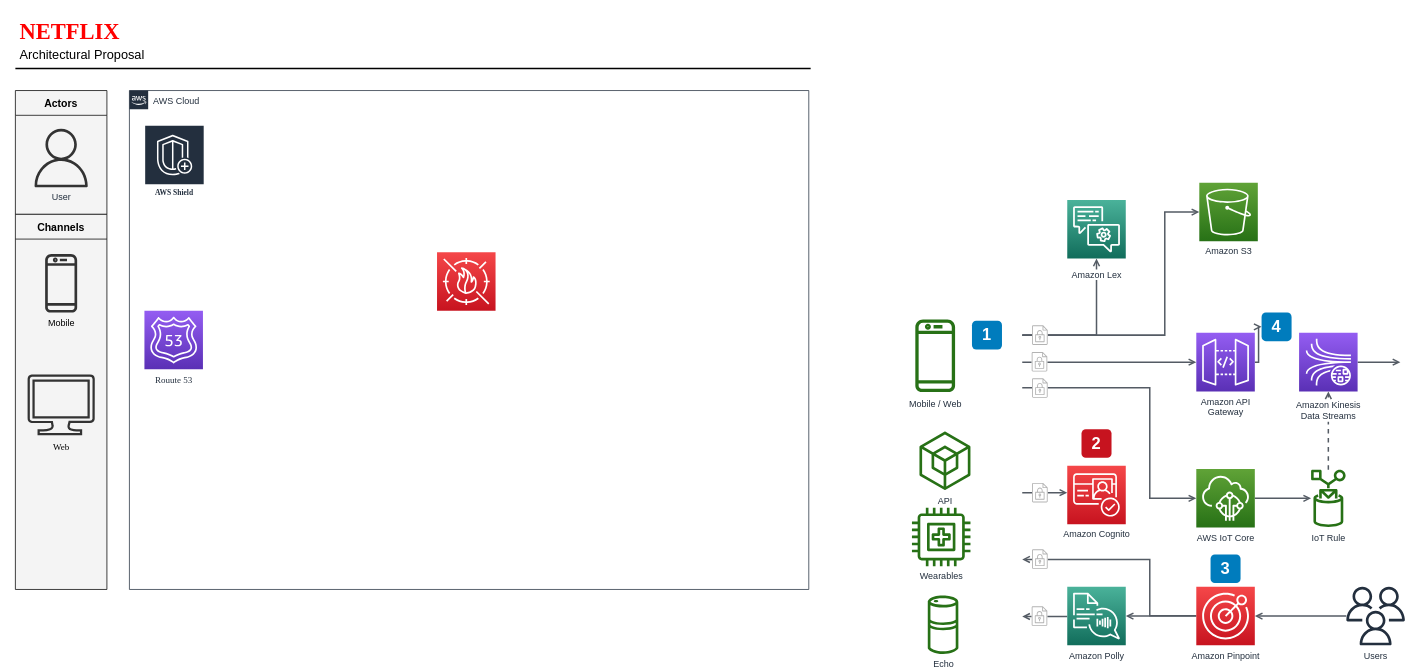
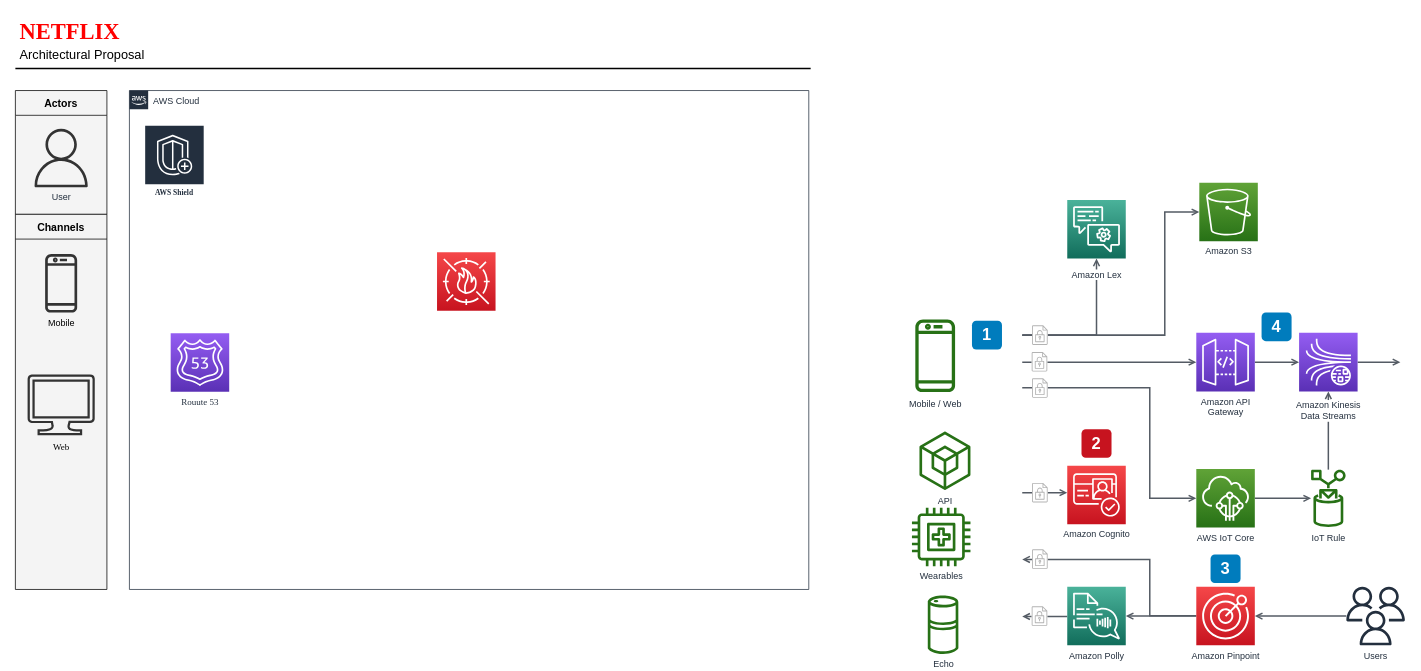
(174, 340) -> (200, 362)
(1258, 345) -> (1276, 362)
(1328, 445) -> (1328, 445)
